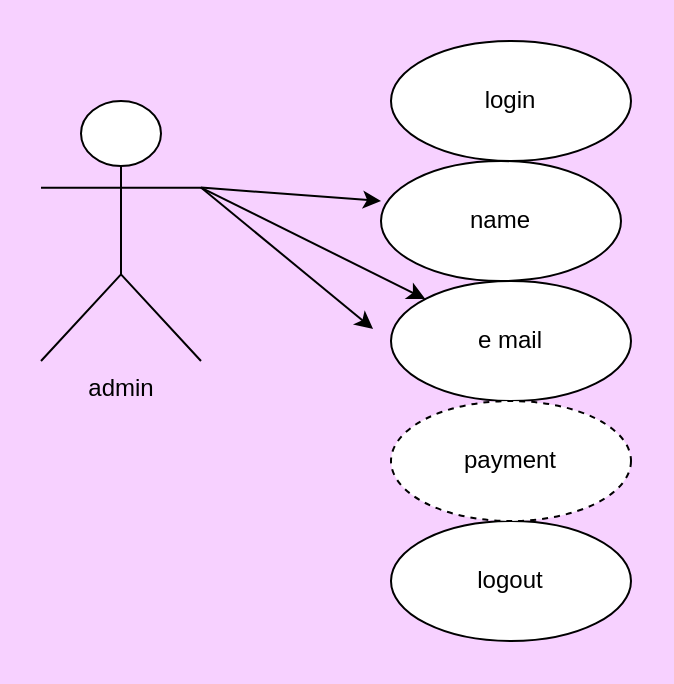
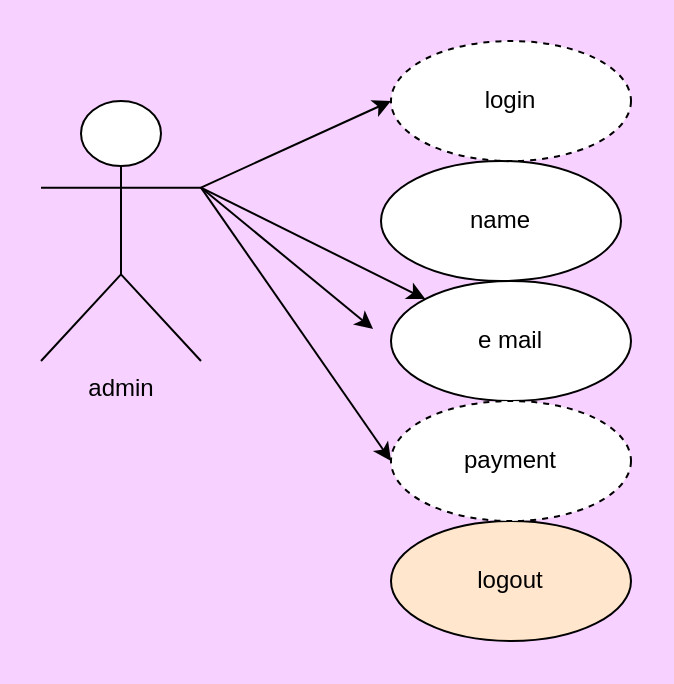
(511, 101) -> (511, 101)
none -> (293, 146)
(288, 194) -> none
none -> (294, 322)
(511, 581) -> (511, 581)
